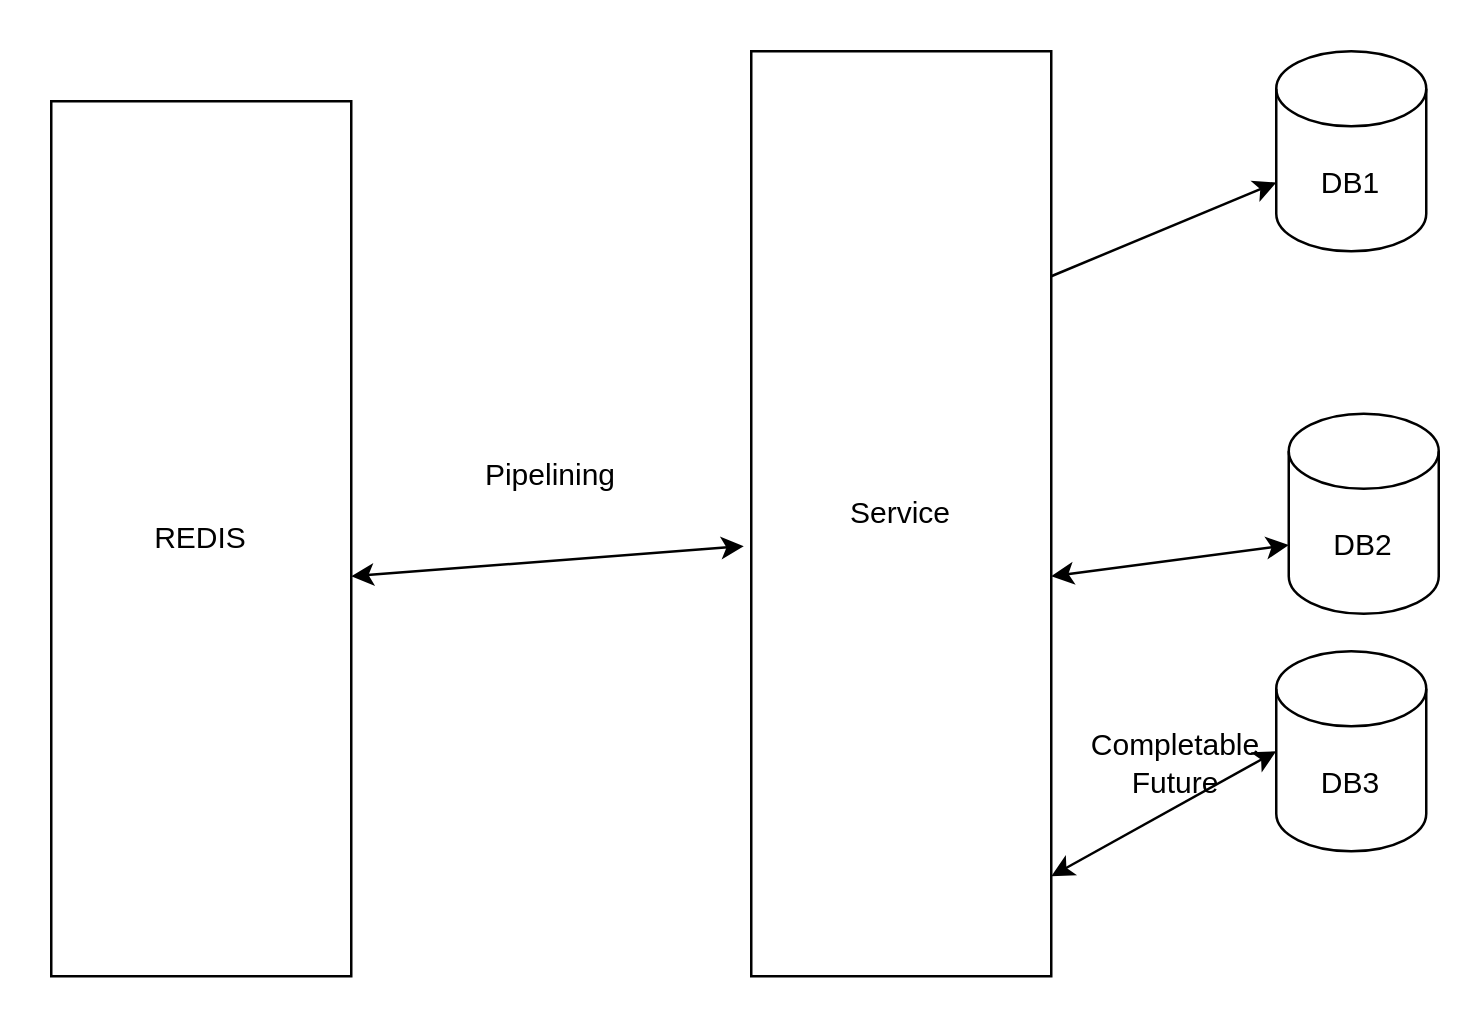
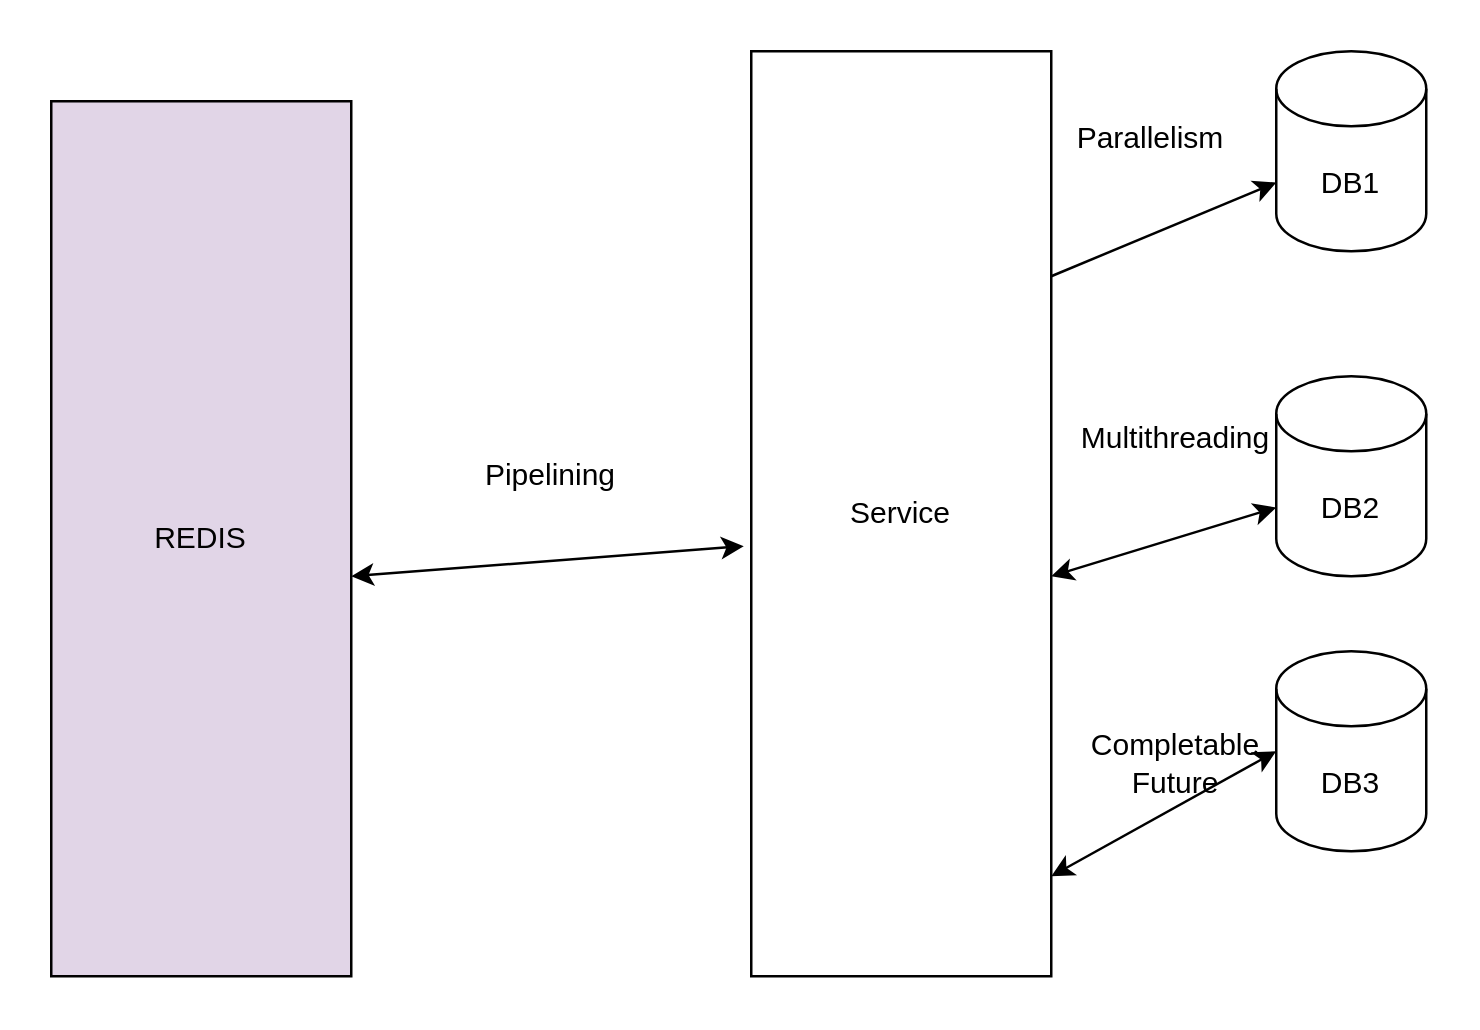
none -> (1151, 139)
none -> (1176, 439)
(1364, 514) -> (1351, 476)
(201, 539) -> (201, 539)
